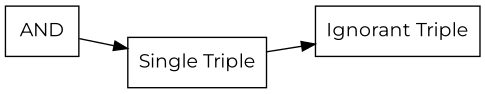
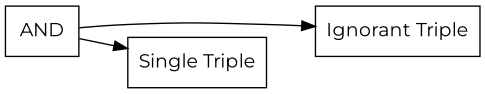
(284, 49) -> (190, 23)
